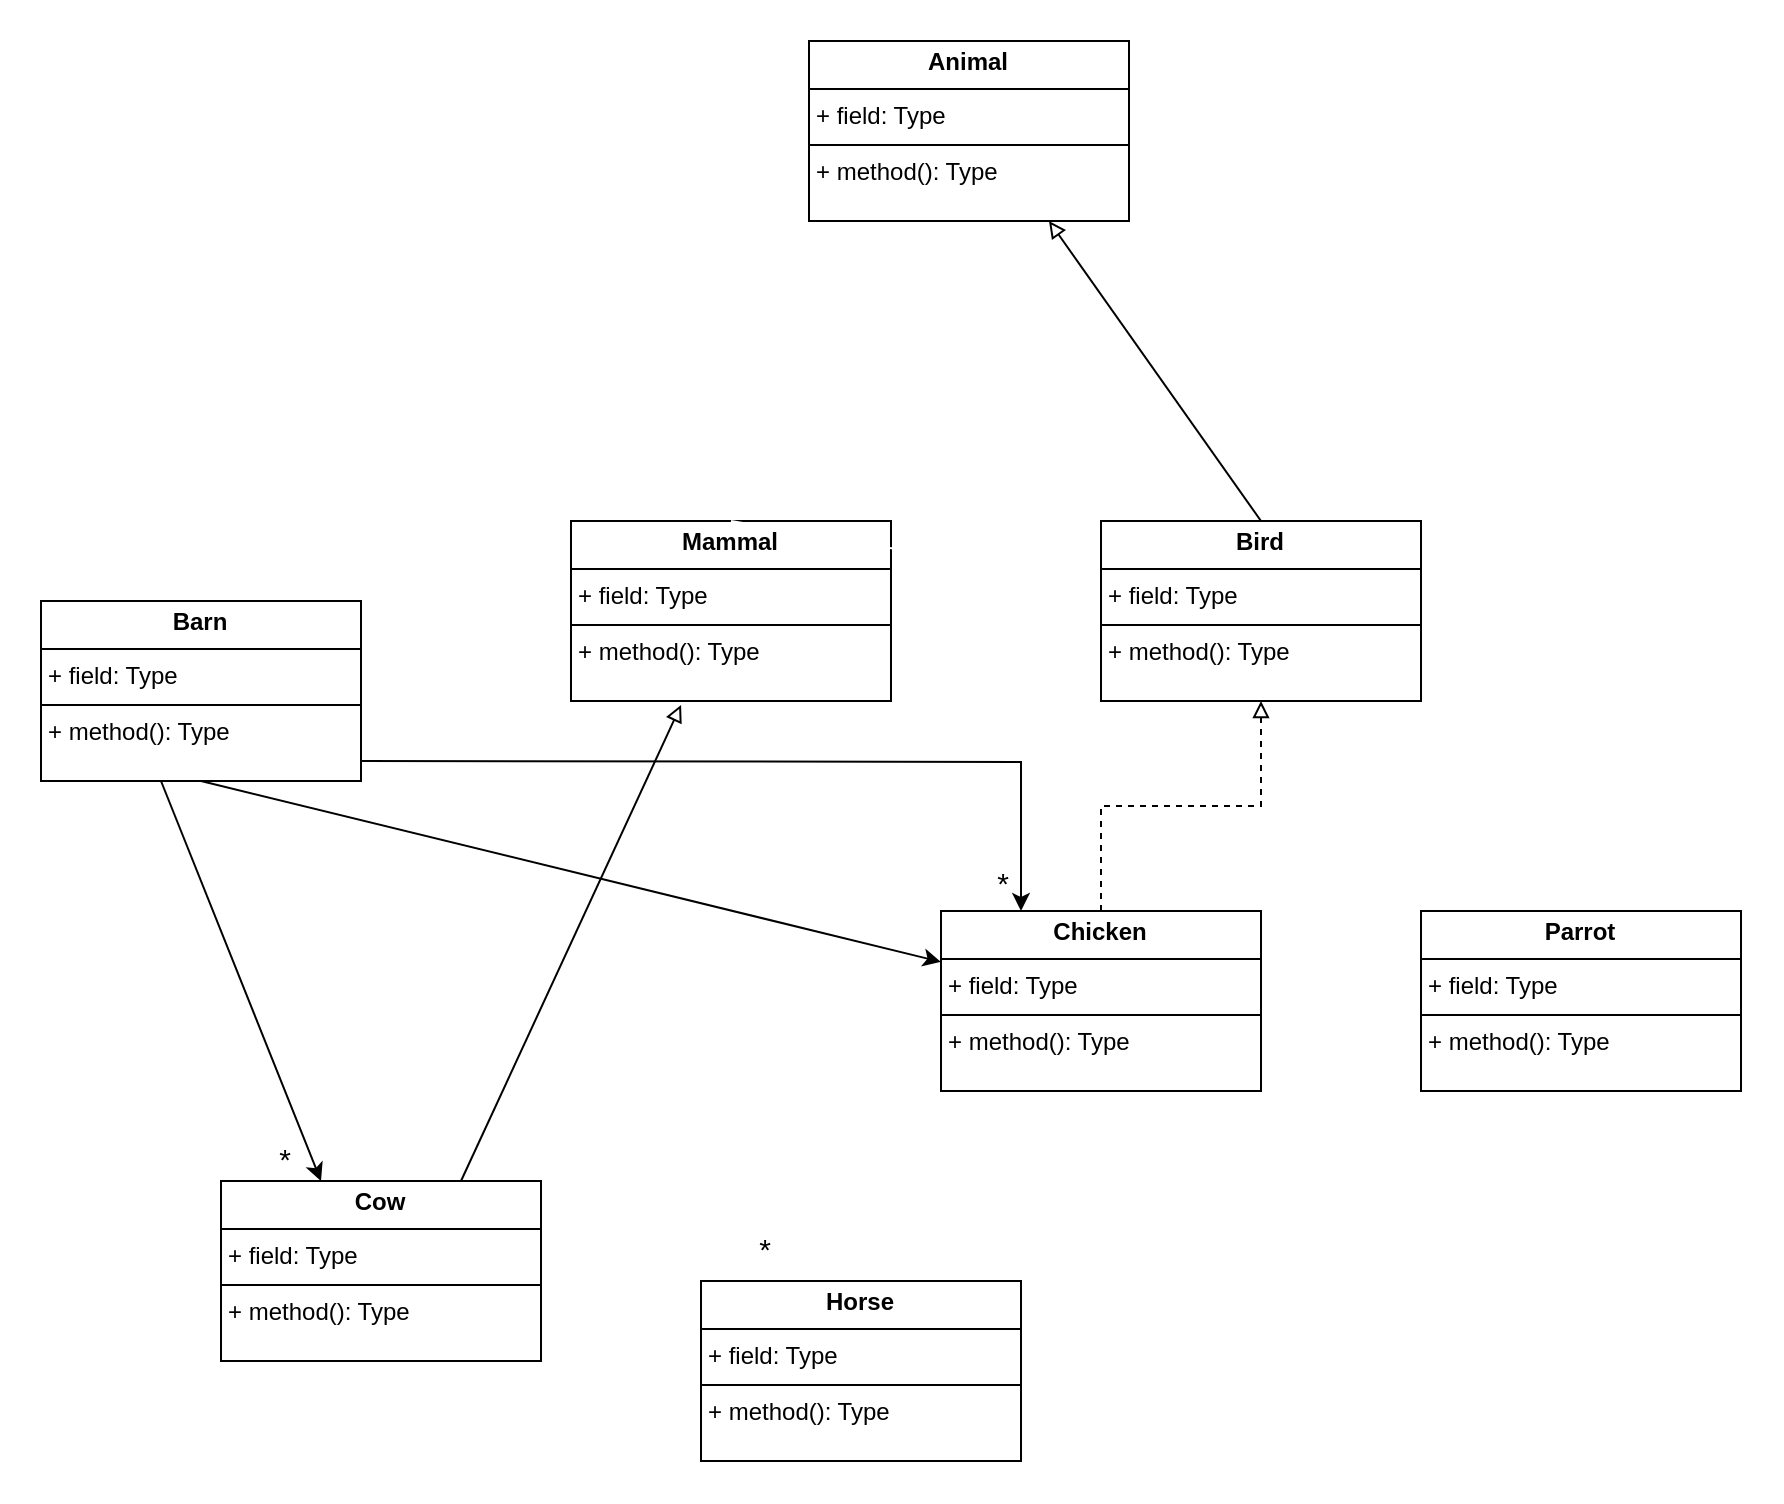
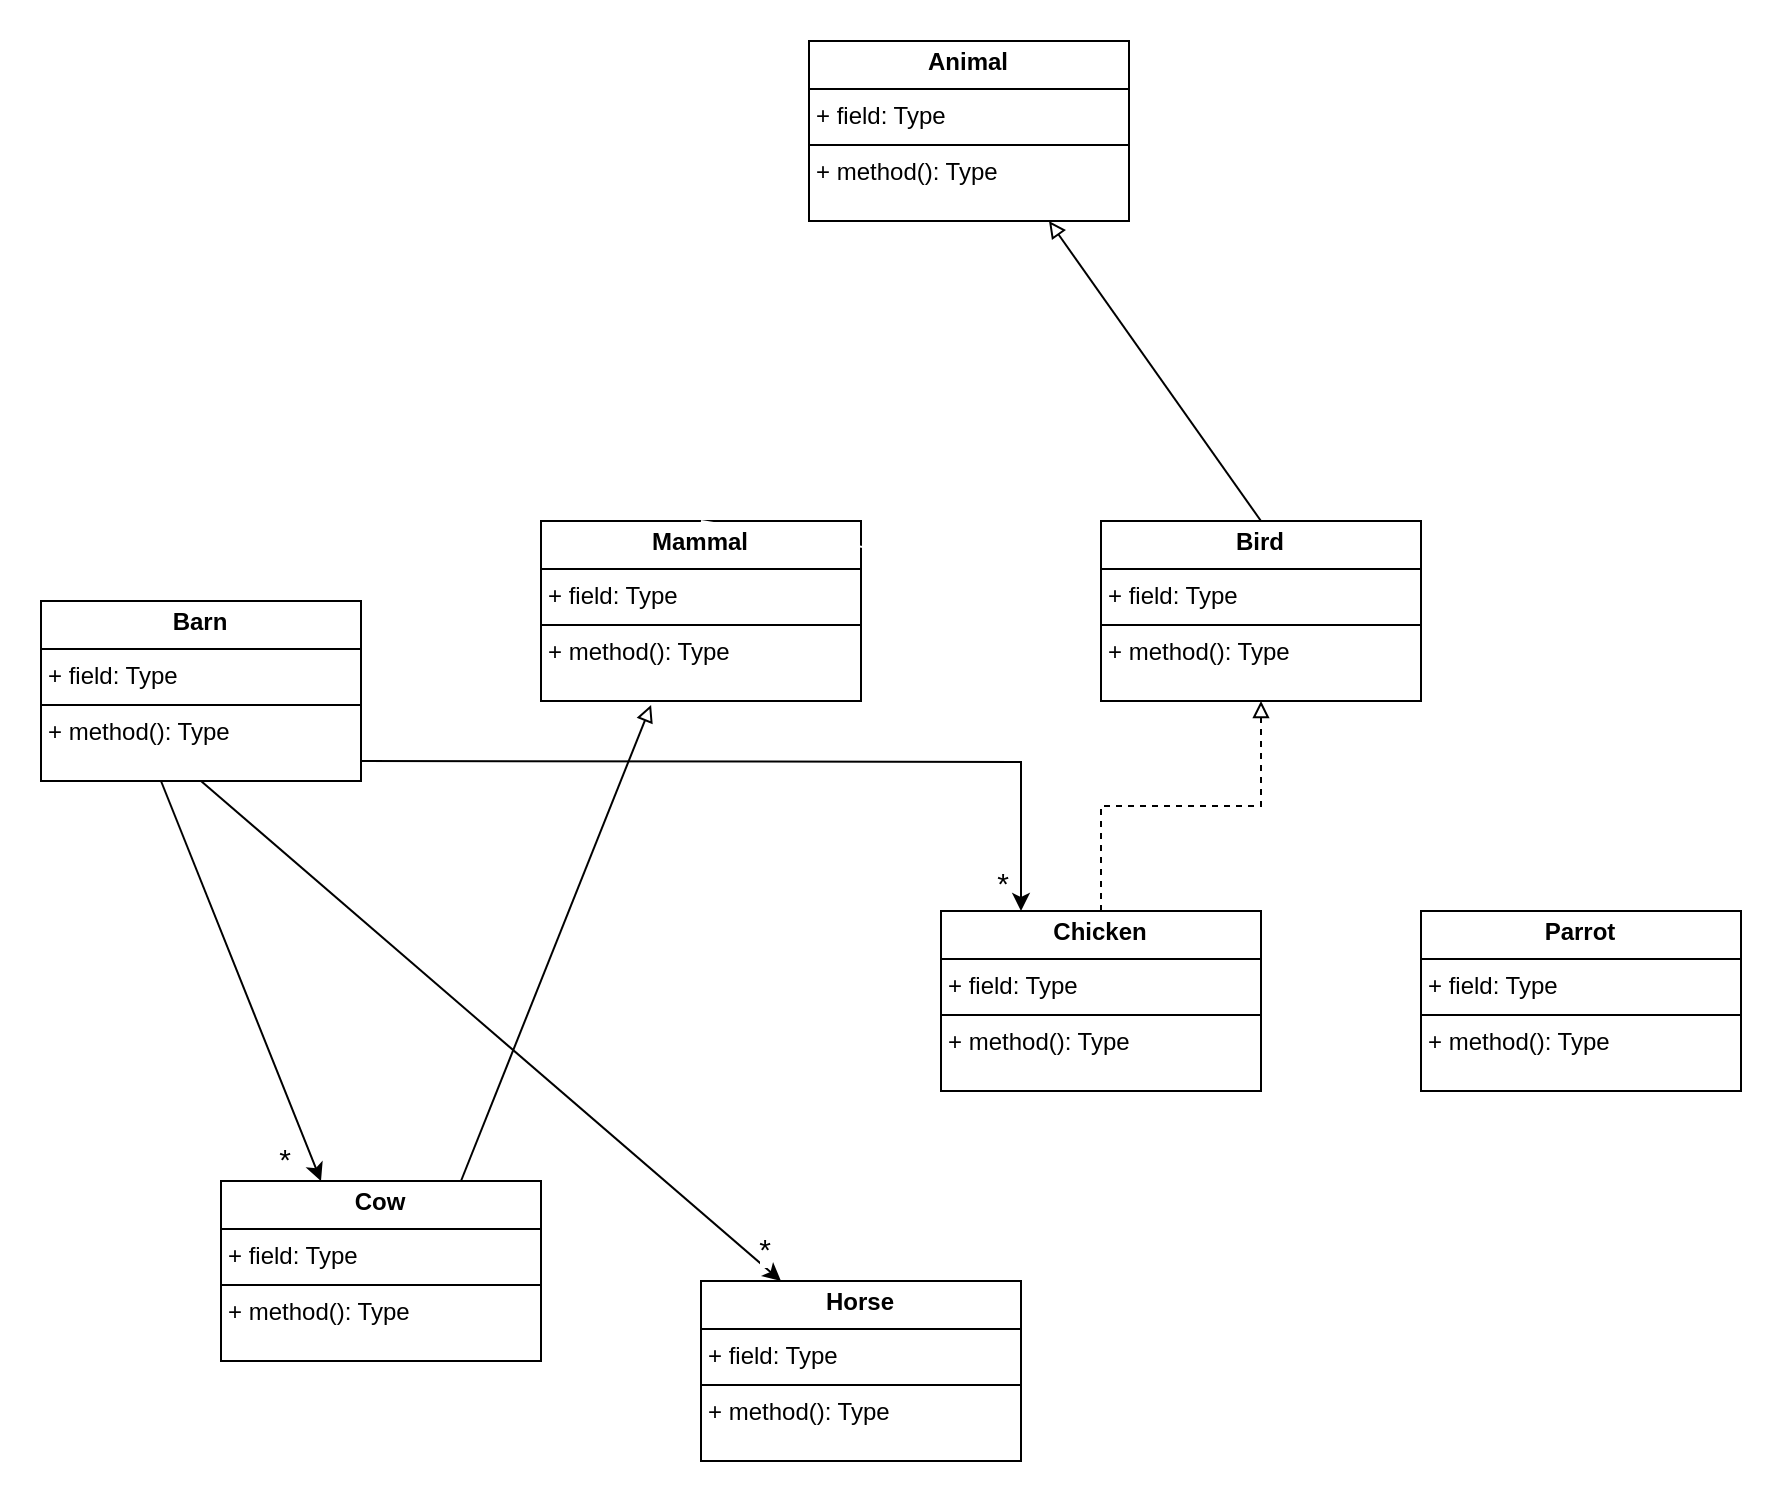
(731, 611) -> (701, 611)
(389, 827) -> (356, 914)
